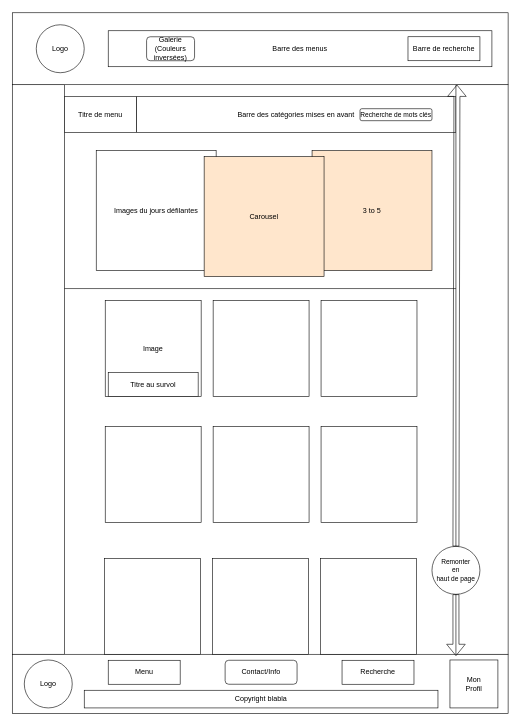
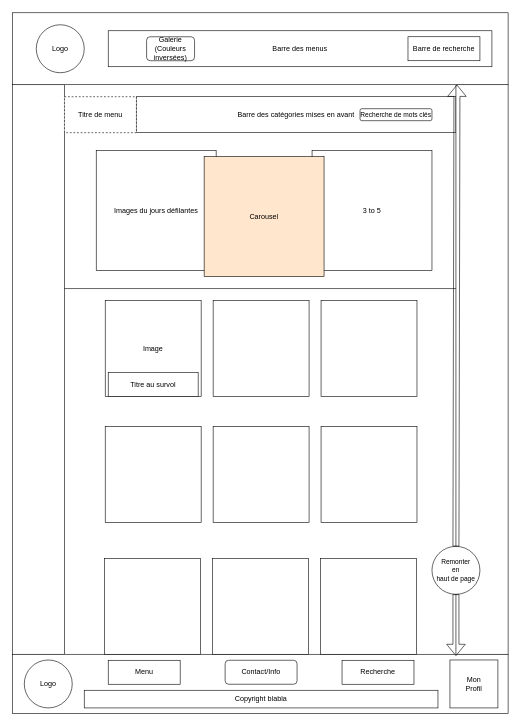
(101, 114) -> (101, 114)
(372, 210) -> (372, 210)
